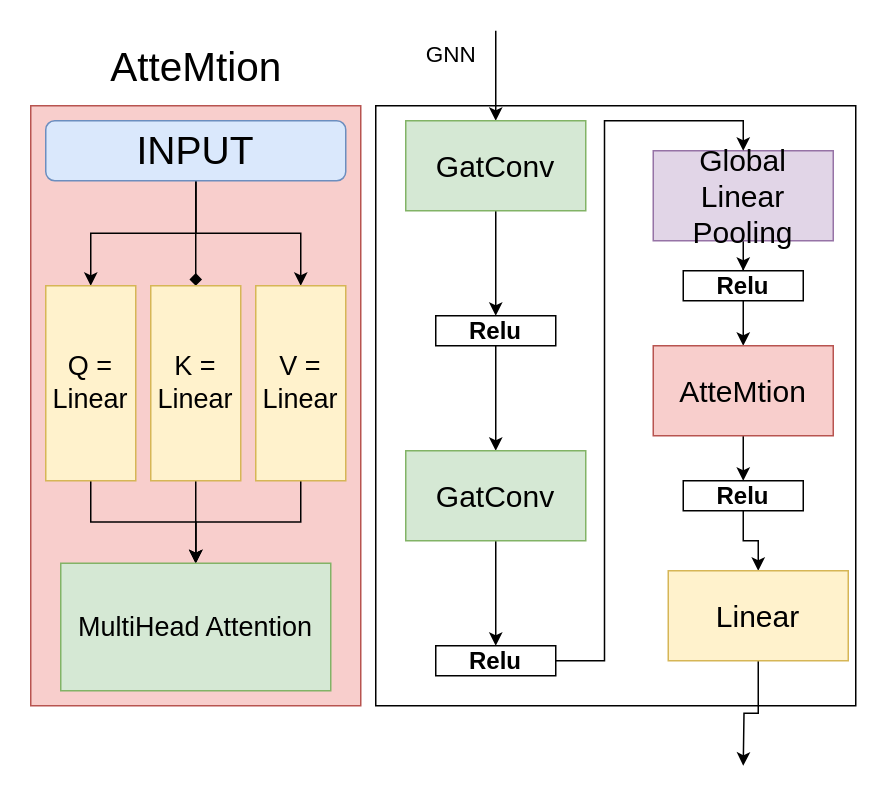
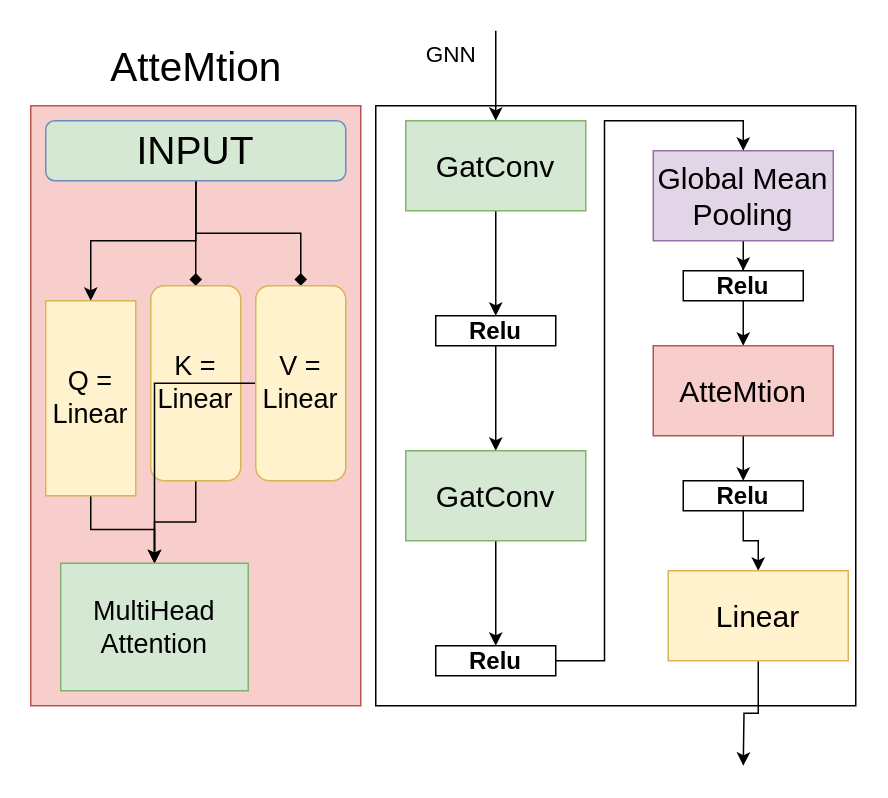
(196, 151) -> (196, 151)
(743, 196) -> (743, 196)
(301, 274) -> (301, 273)
(91, 383) -> (91, 398)
(196, 383) -> (196, 383)
(301, 383) -> (301, 383)
(196, 627) -> (155, 627)
